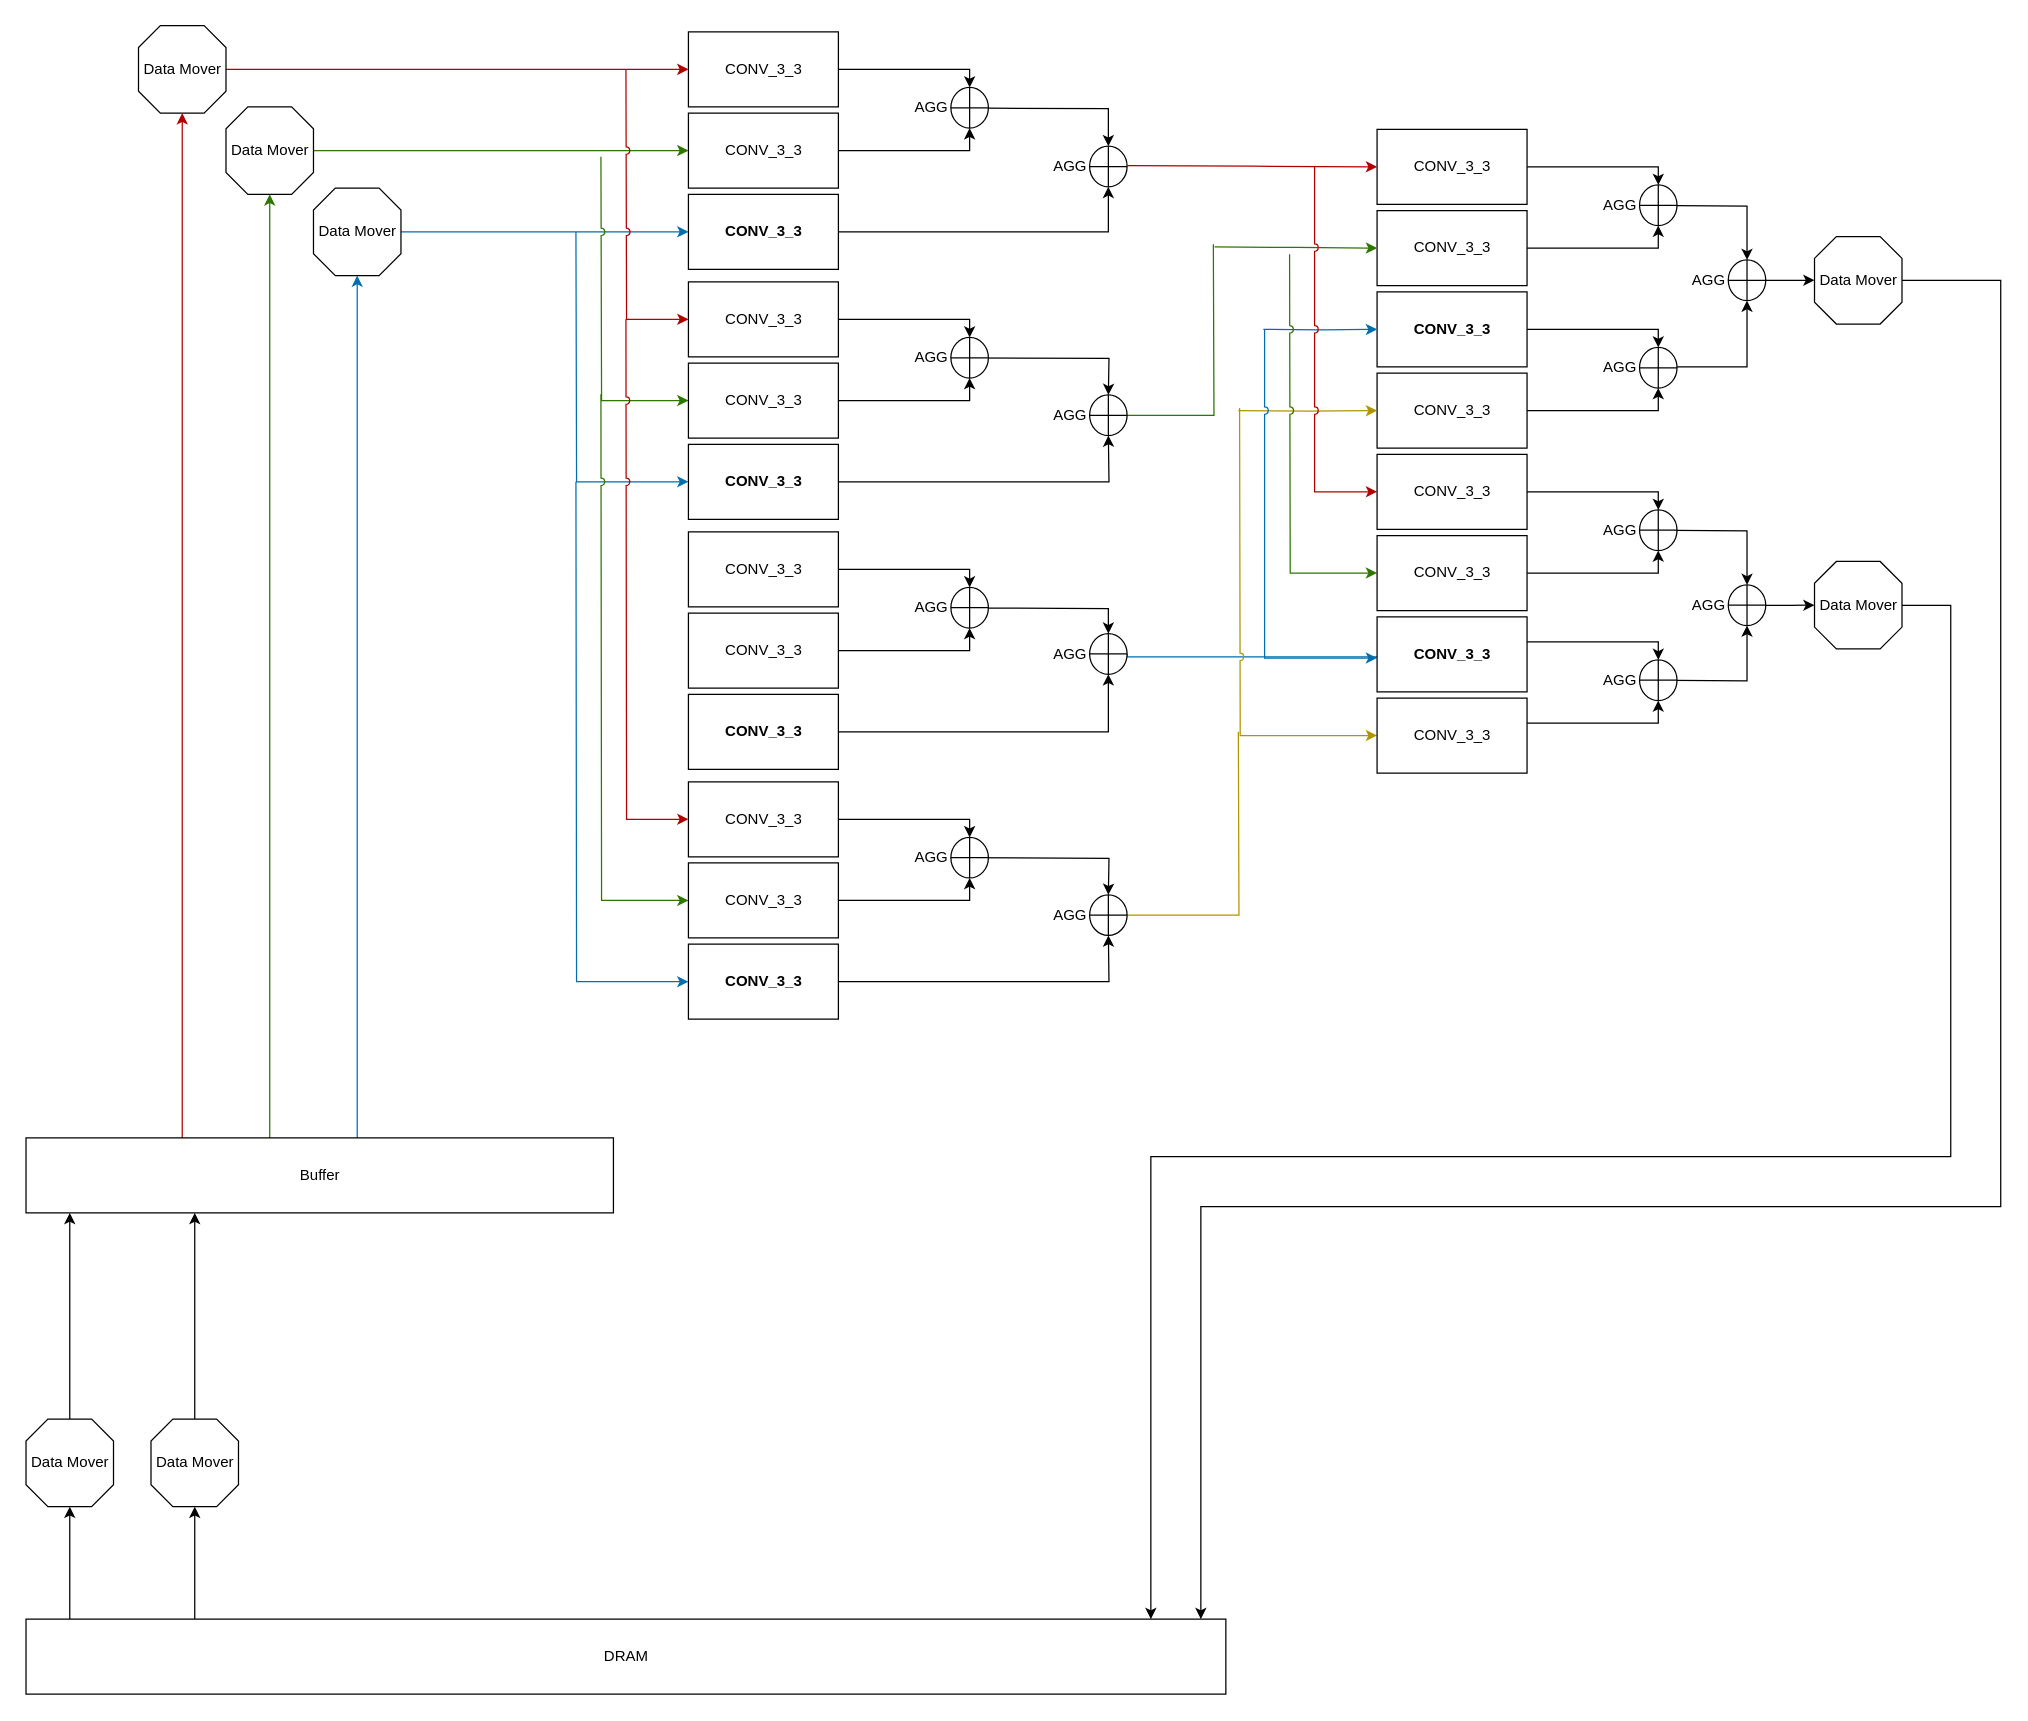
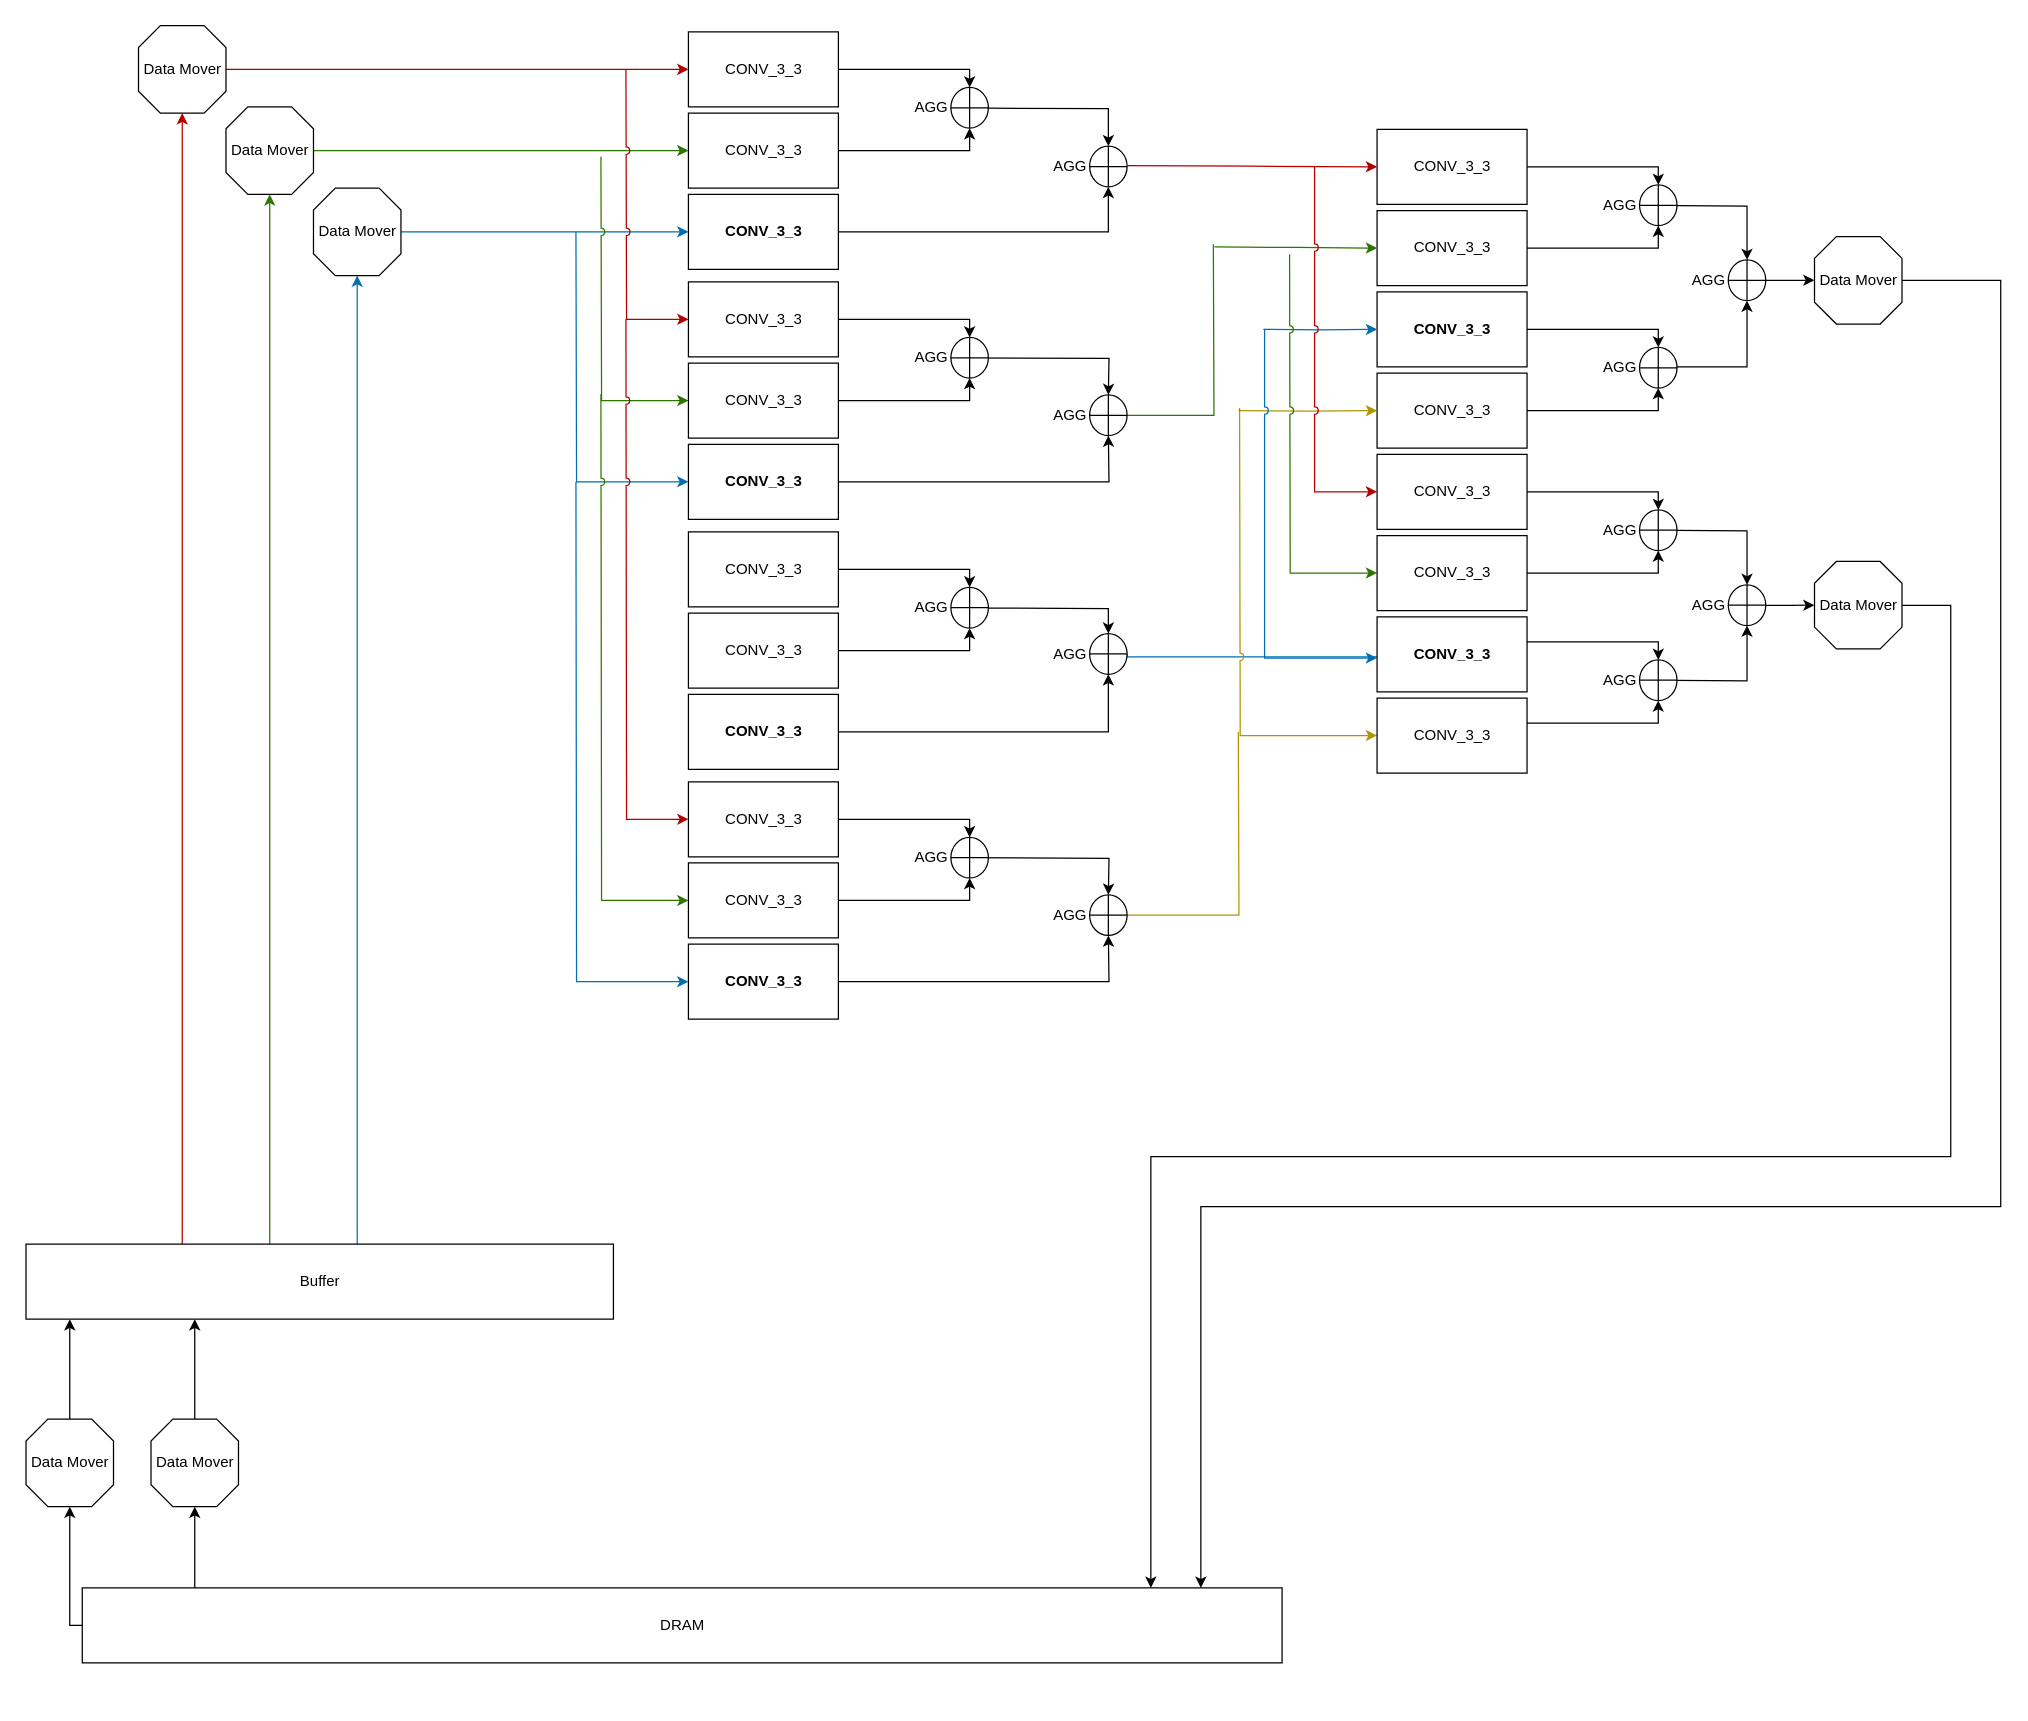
(319, 1176) -> (319, 1282)
(626, 1657) -> (682, 1626)
